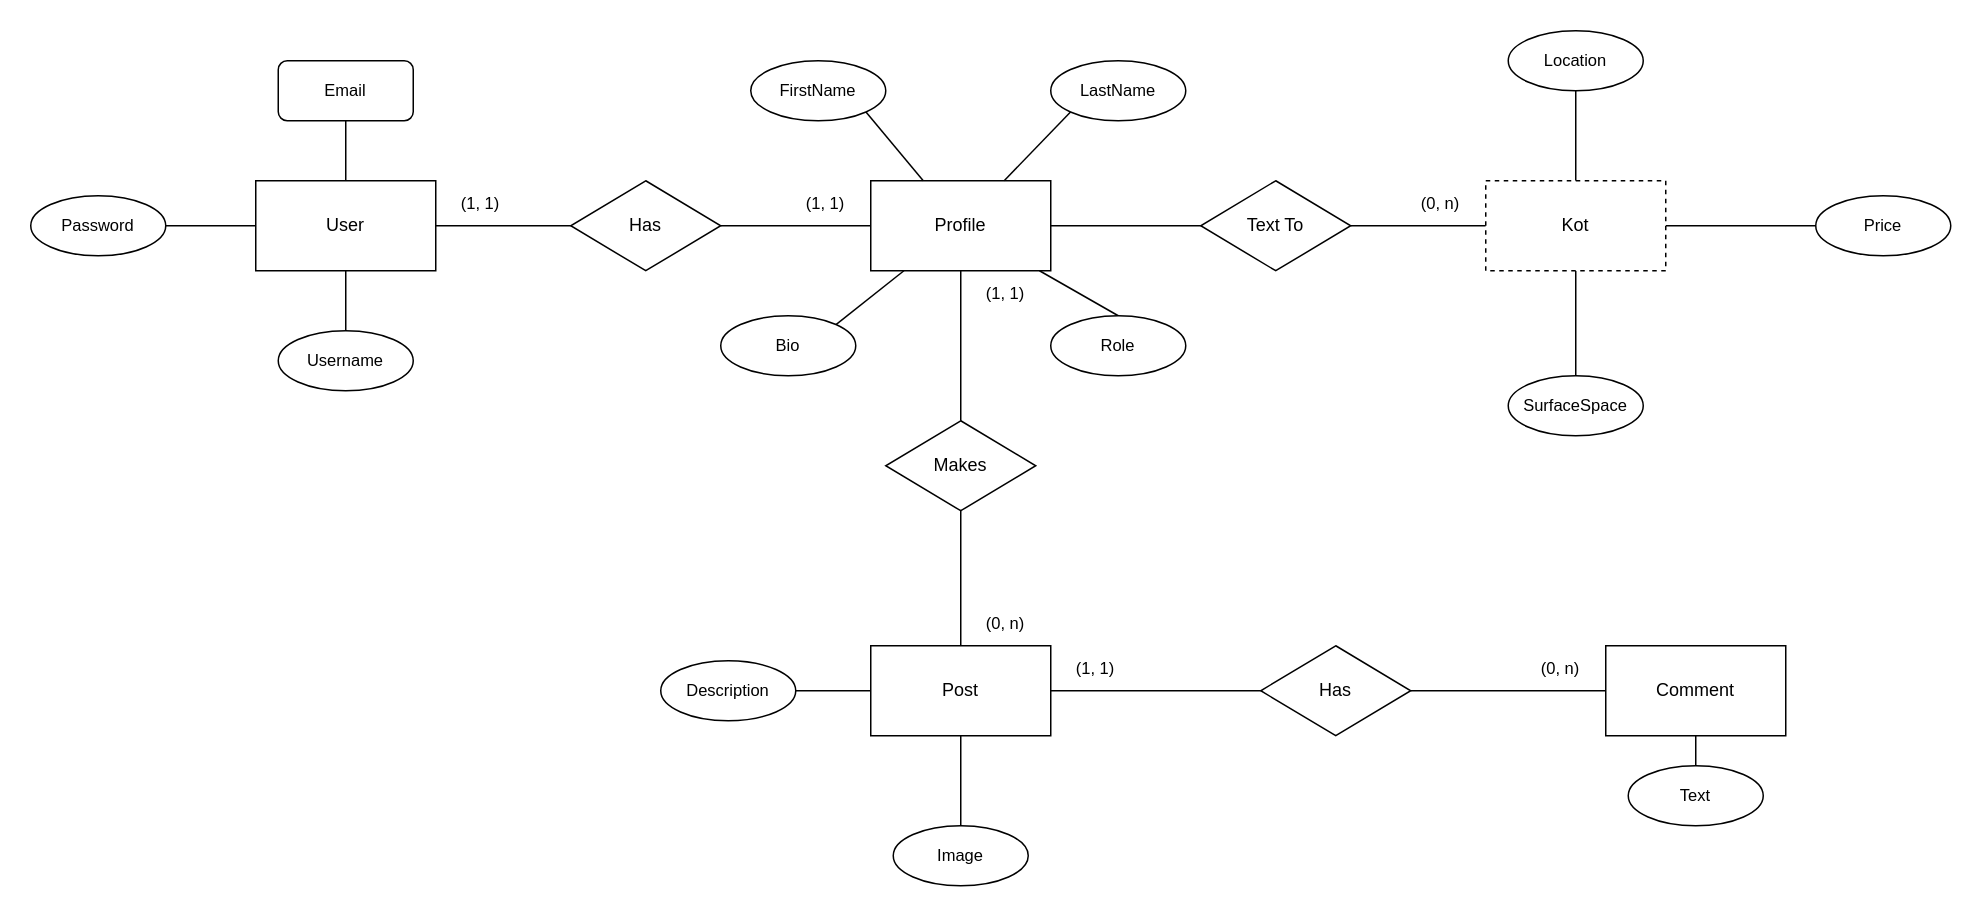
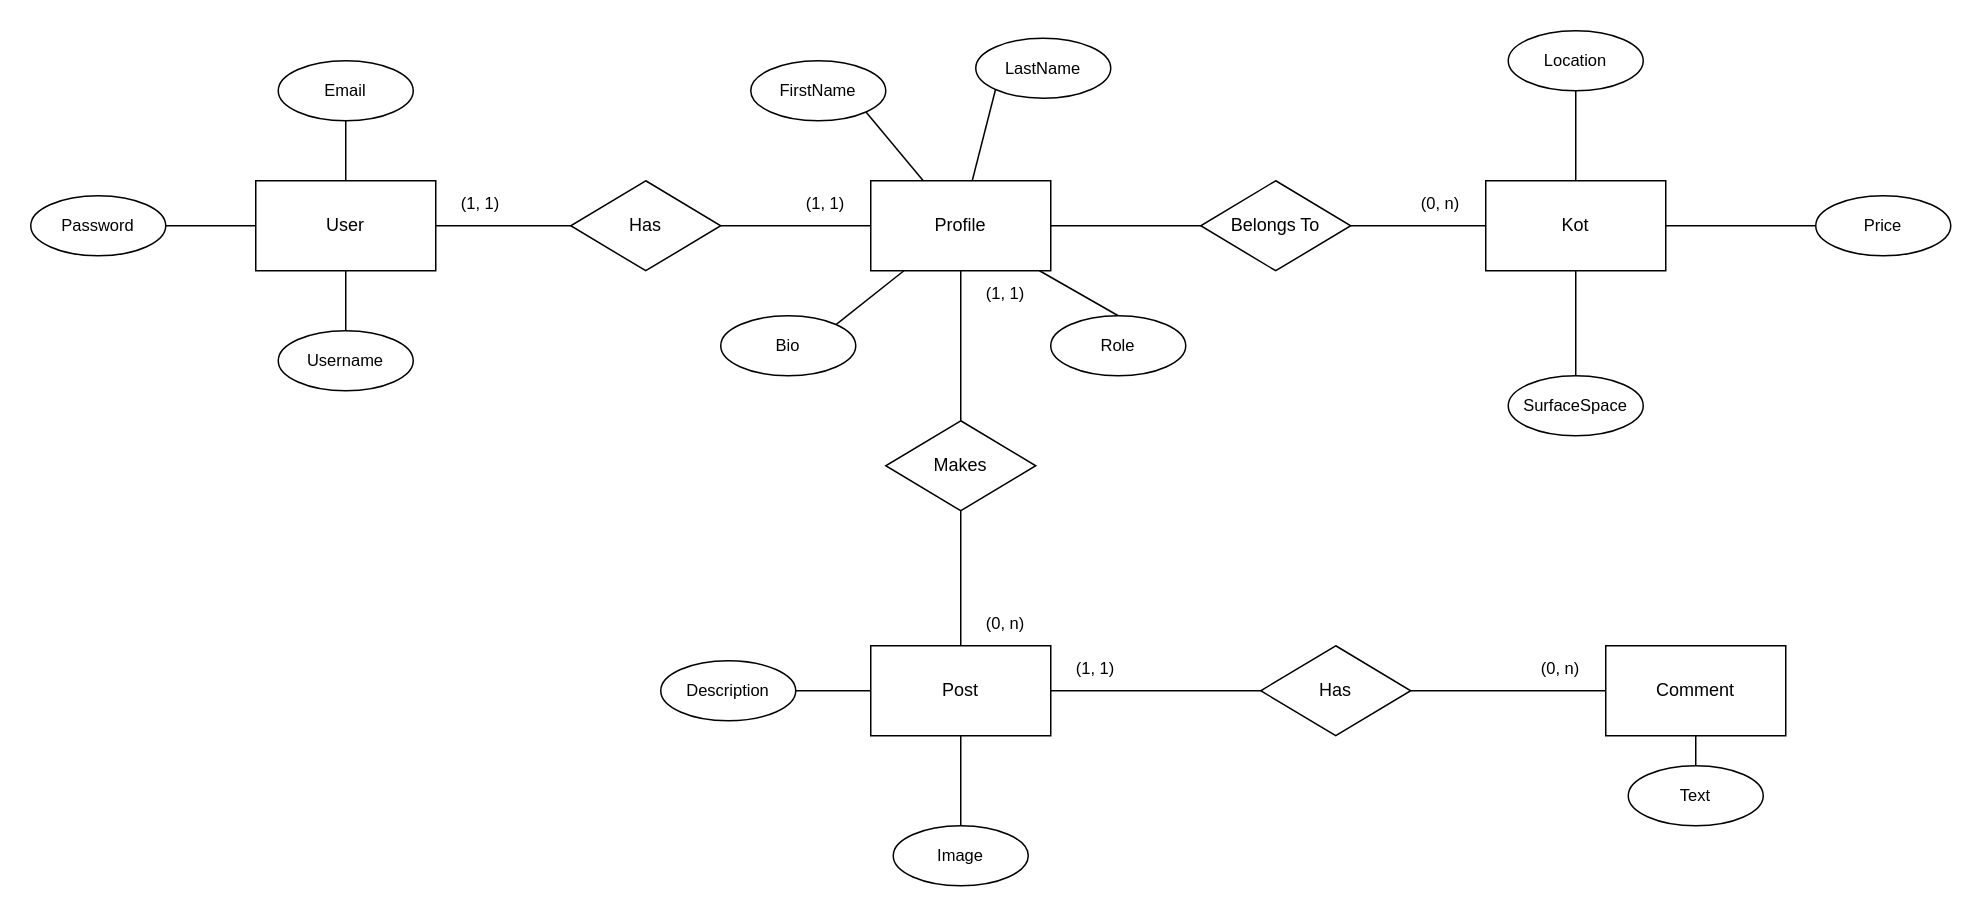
(346, 91) -> (346, 91)
(1118, 91) -> (1043, 68)
(1276, 226) -> (1276, 226)
(1576, 226) -> (1576, 226)
